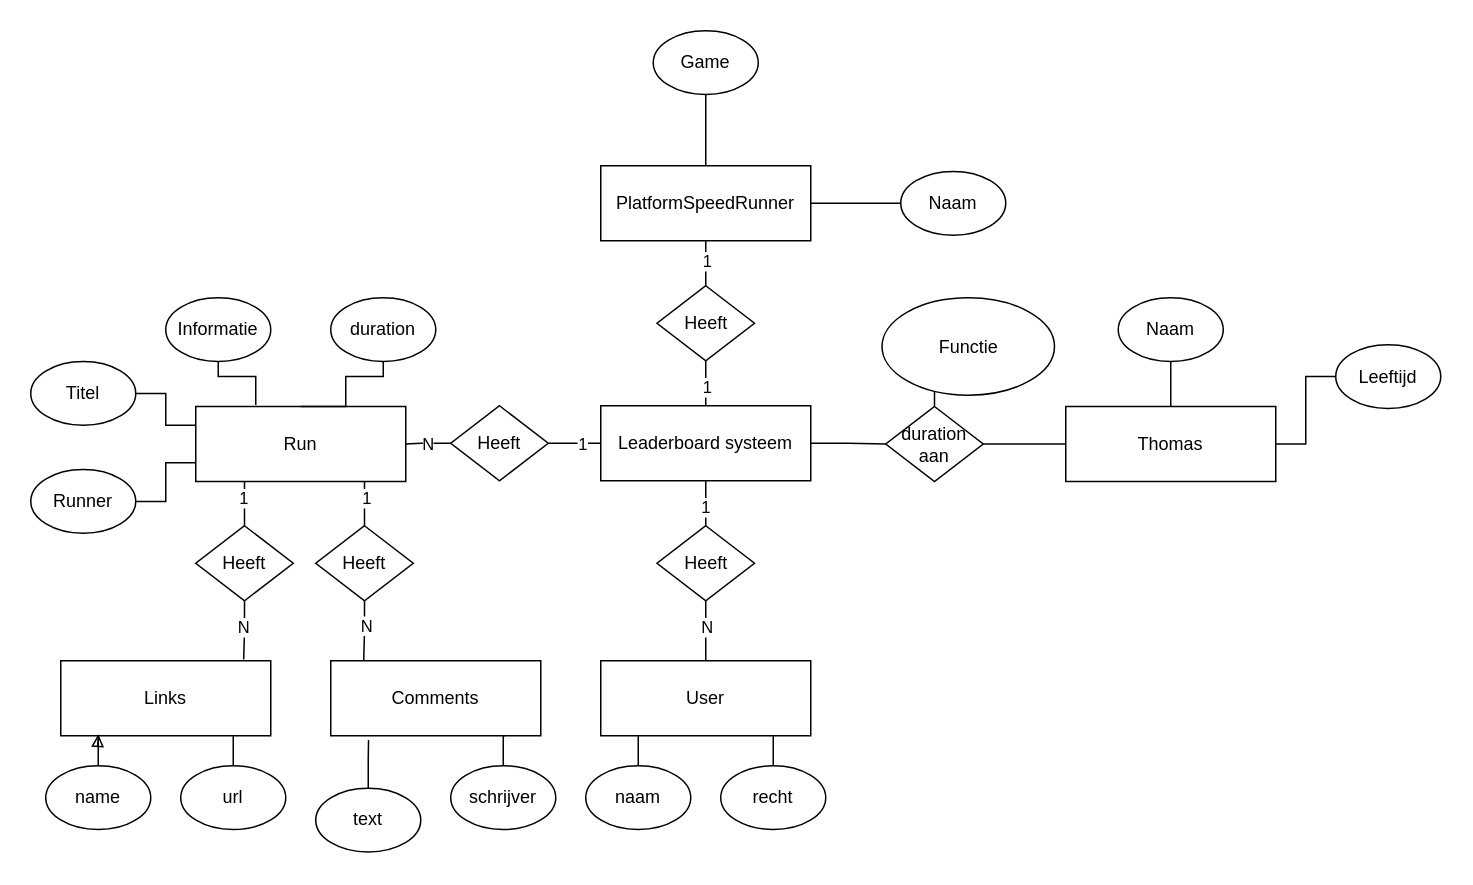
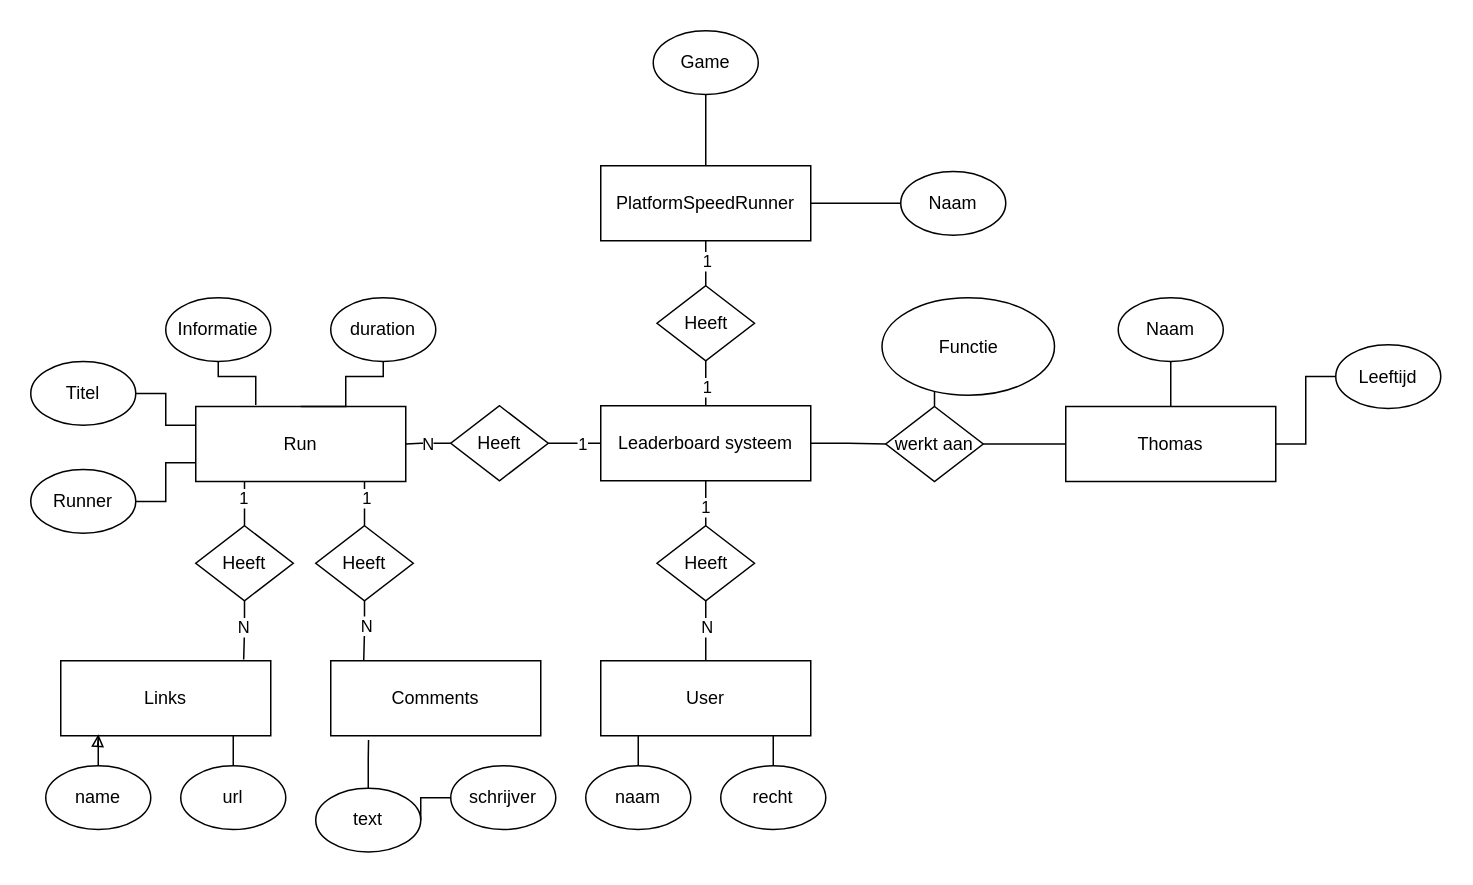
(935, 445) -> (935, 445)
(503, 751) -> (427, 798)
